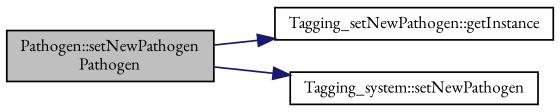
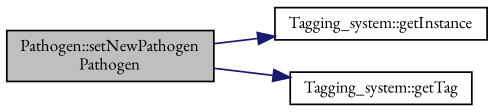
(414, 24) -> (381, 24)
(414, 88) -> (381, 88)
